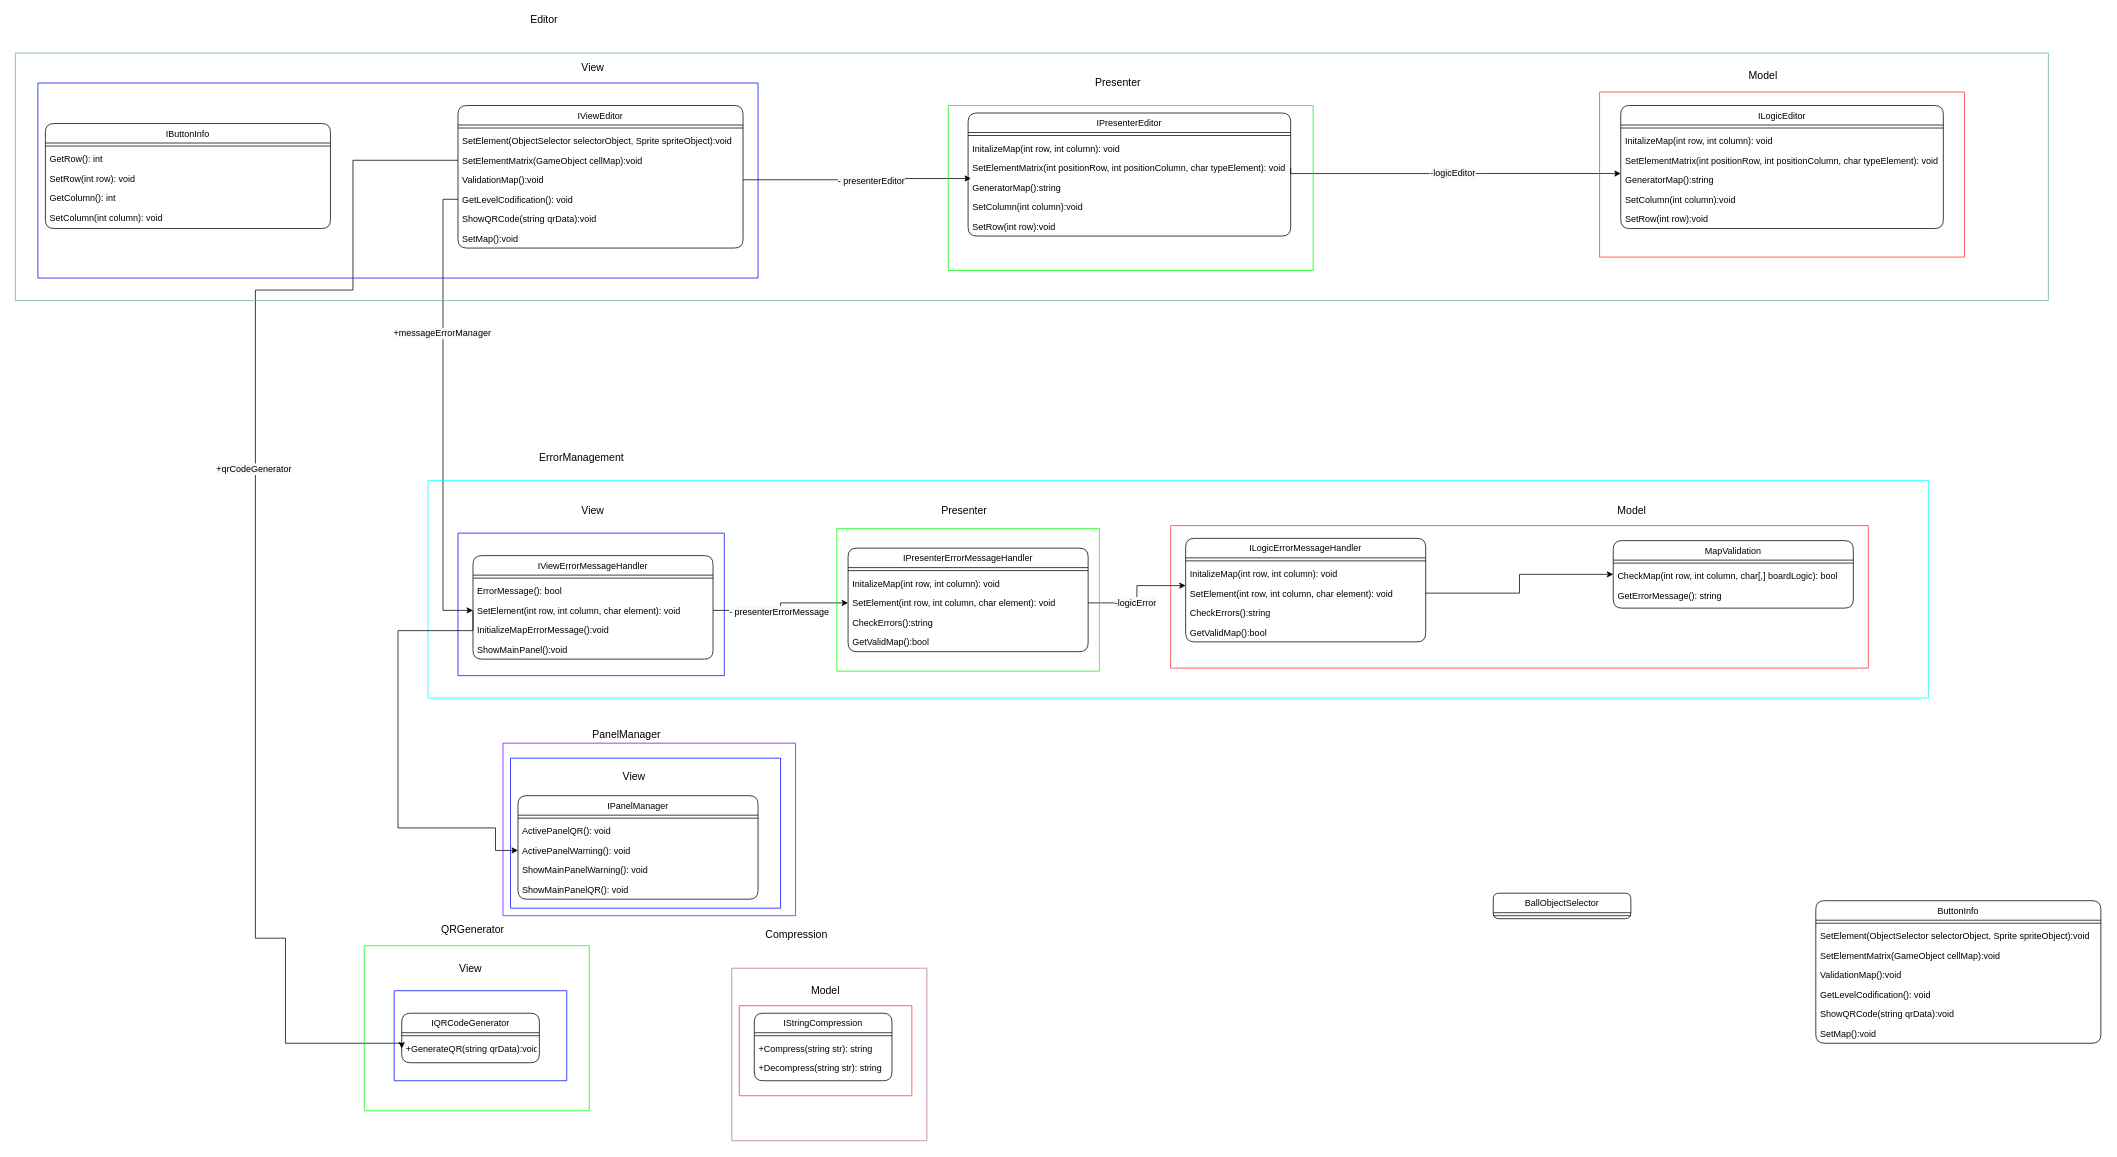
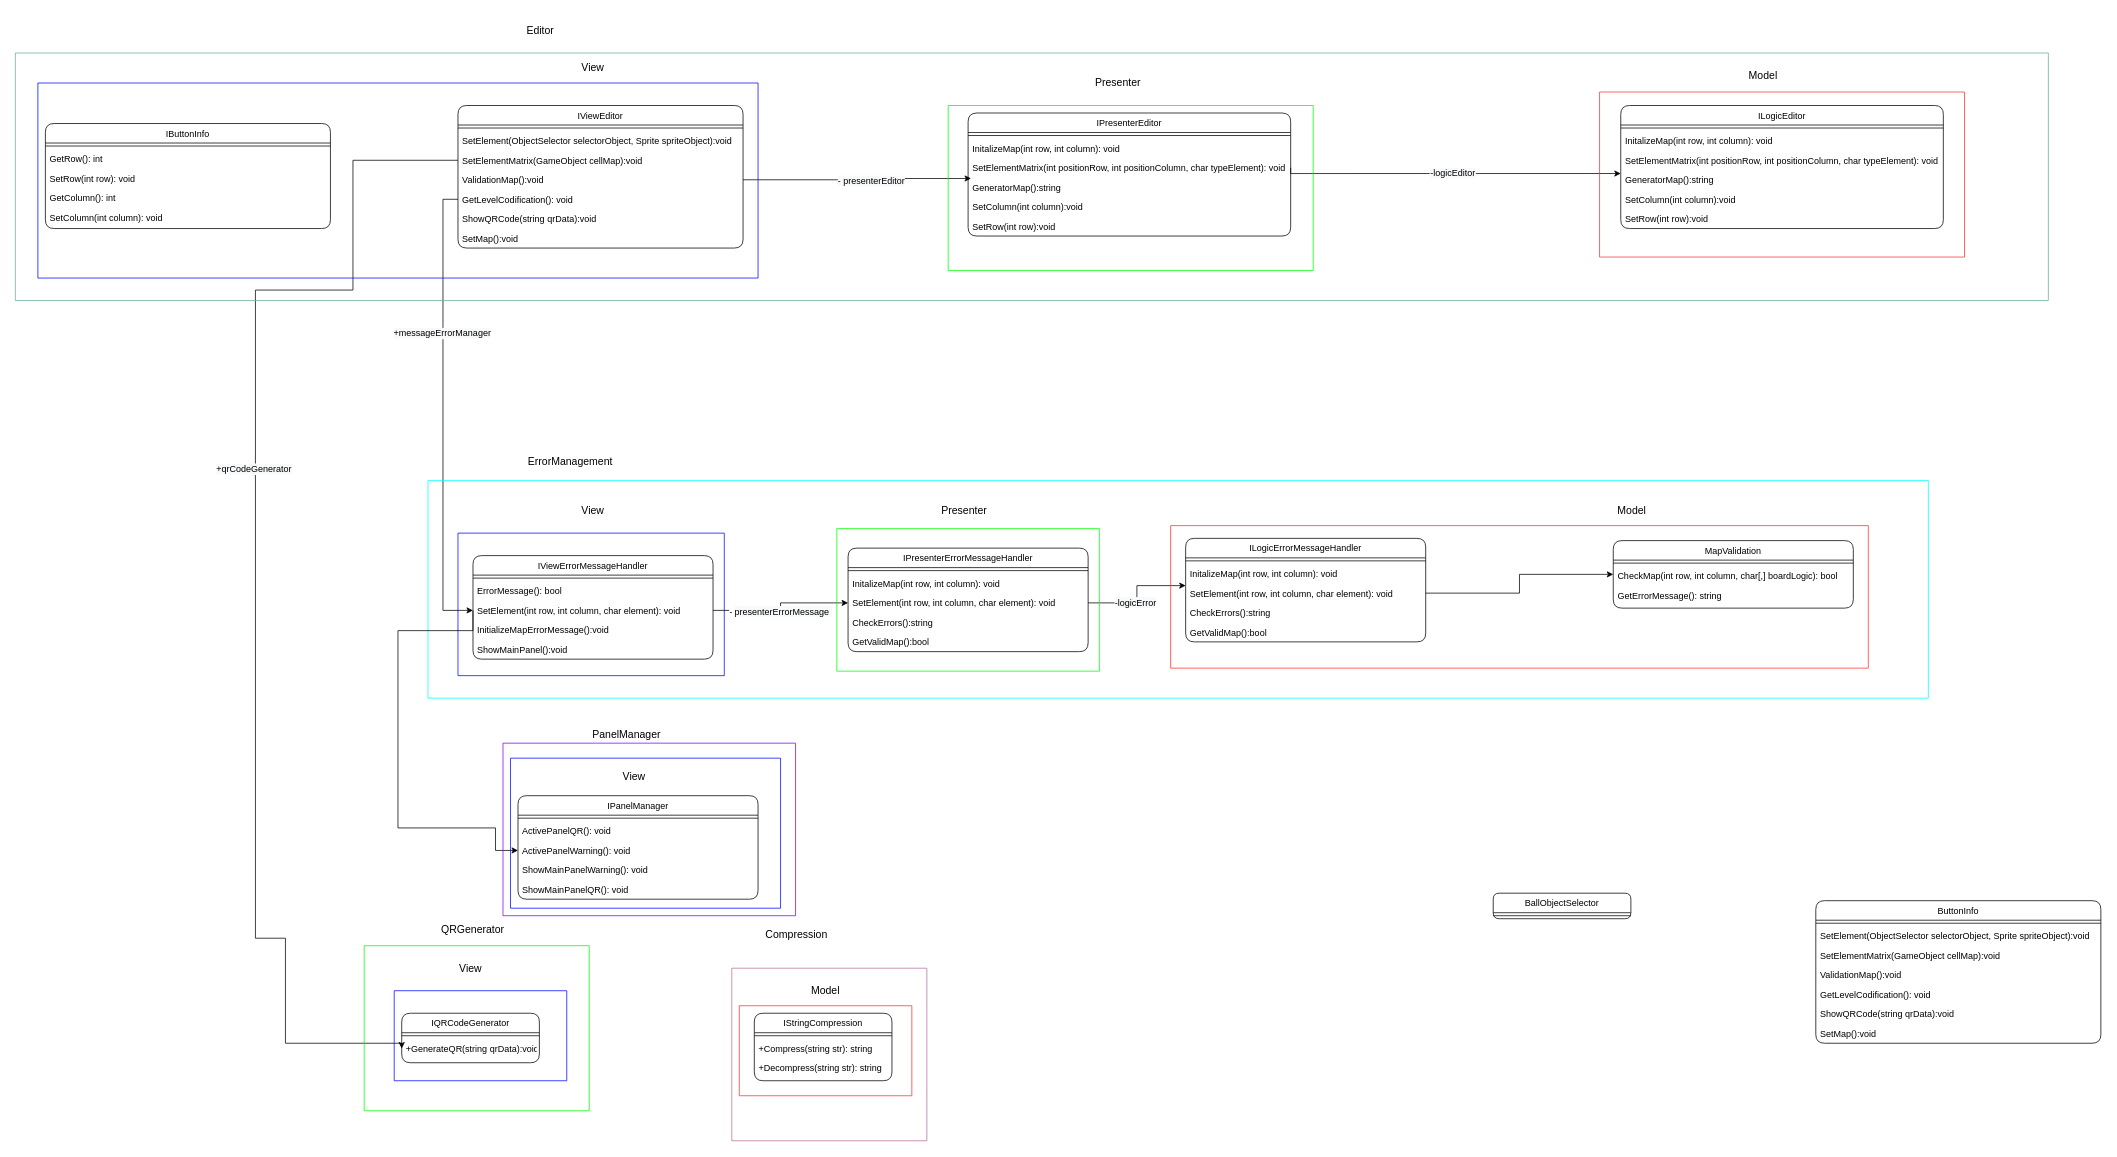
(544, 19) -> (540, 30)
(582, 458) -> (570, 462)
